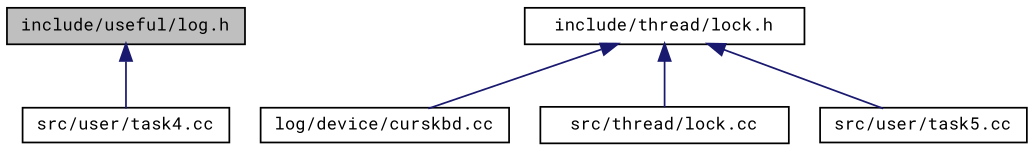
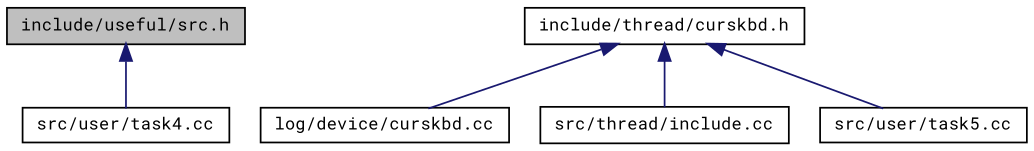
(126, 26) -> (126, 26)
(665, 26) -> (665, 26)
(665, 125) -> (665, 125)
